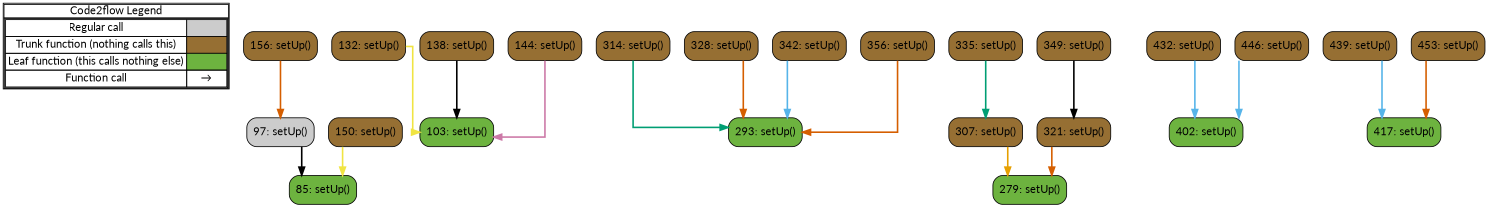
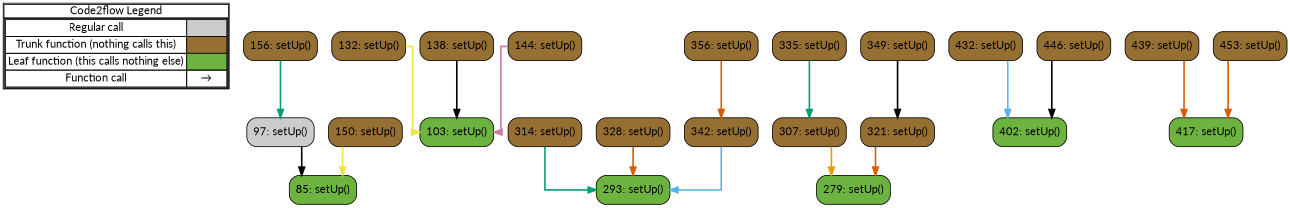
(280, 85) -> (280, 85)
(1239, 85) -> (1052, 85)
(1382, 85) -> (1184, 85)
(890, 132) -> (721, 85)
